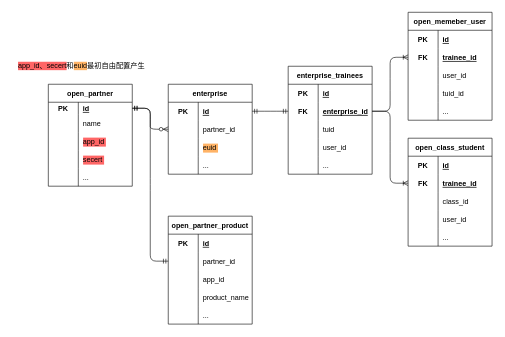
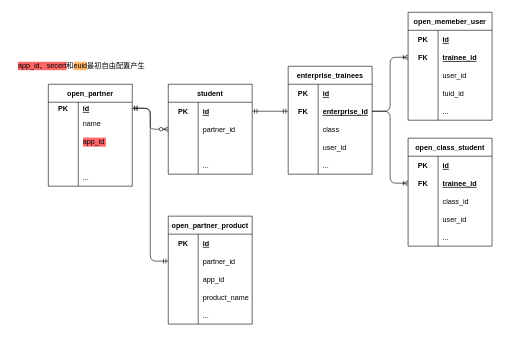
(210, 94) -> (210, 94)
(330, 130) -> (332, 130)
(225, 147) -> none
(105, 159) -> none
